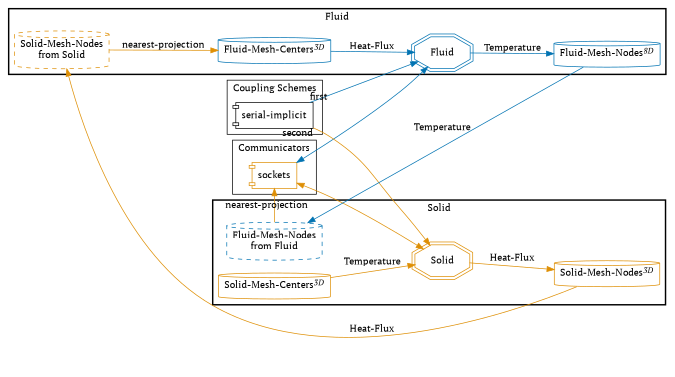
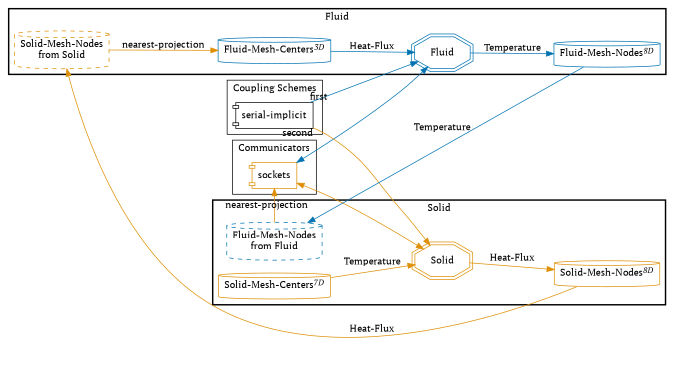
(649, 273) -> (649, 273)
(319, 285) -> (319, 285)
